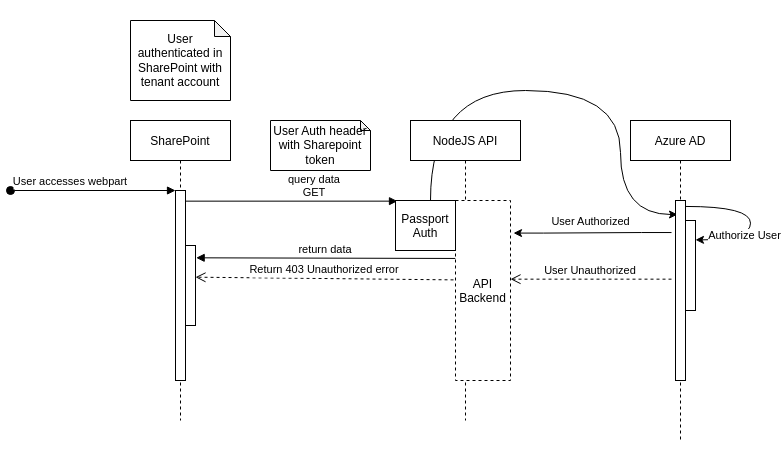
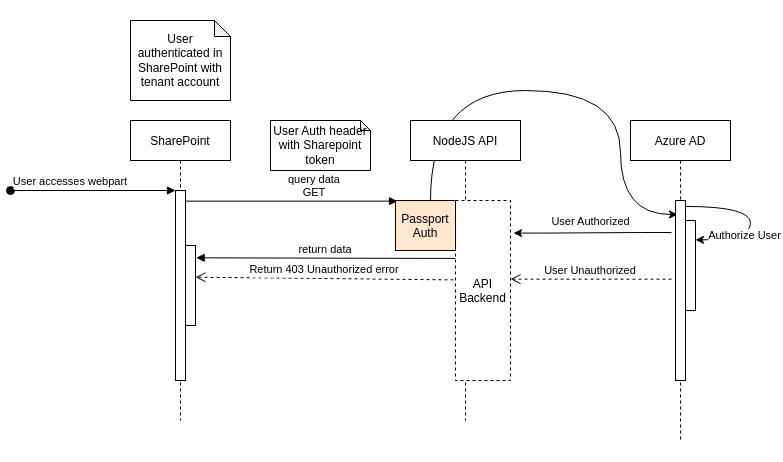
(426, 226) -> (426, 226)
